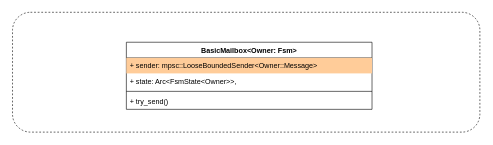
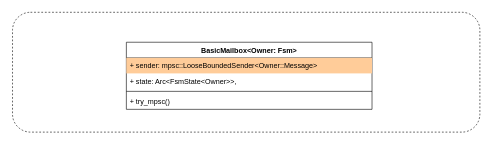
(153, 102) -> (153, 102)
